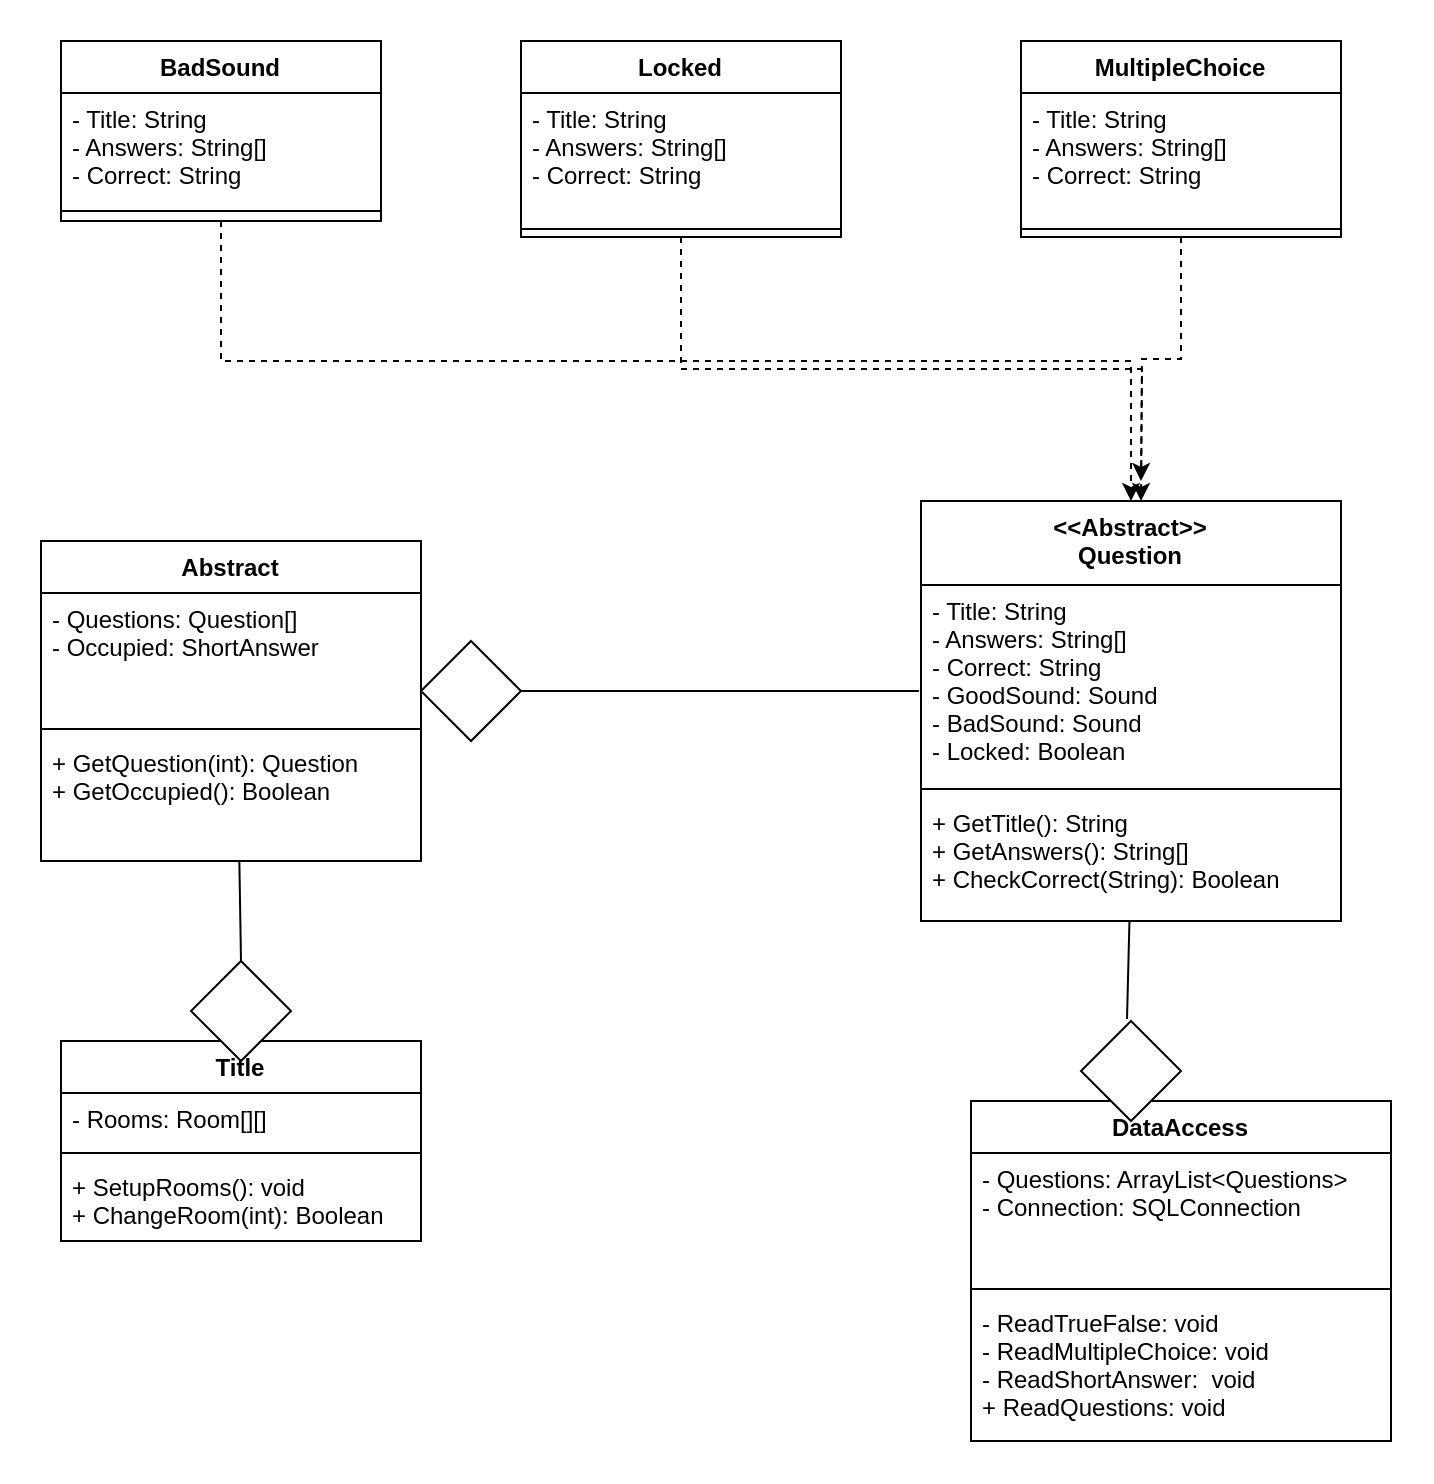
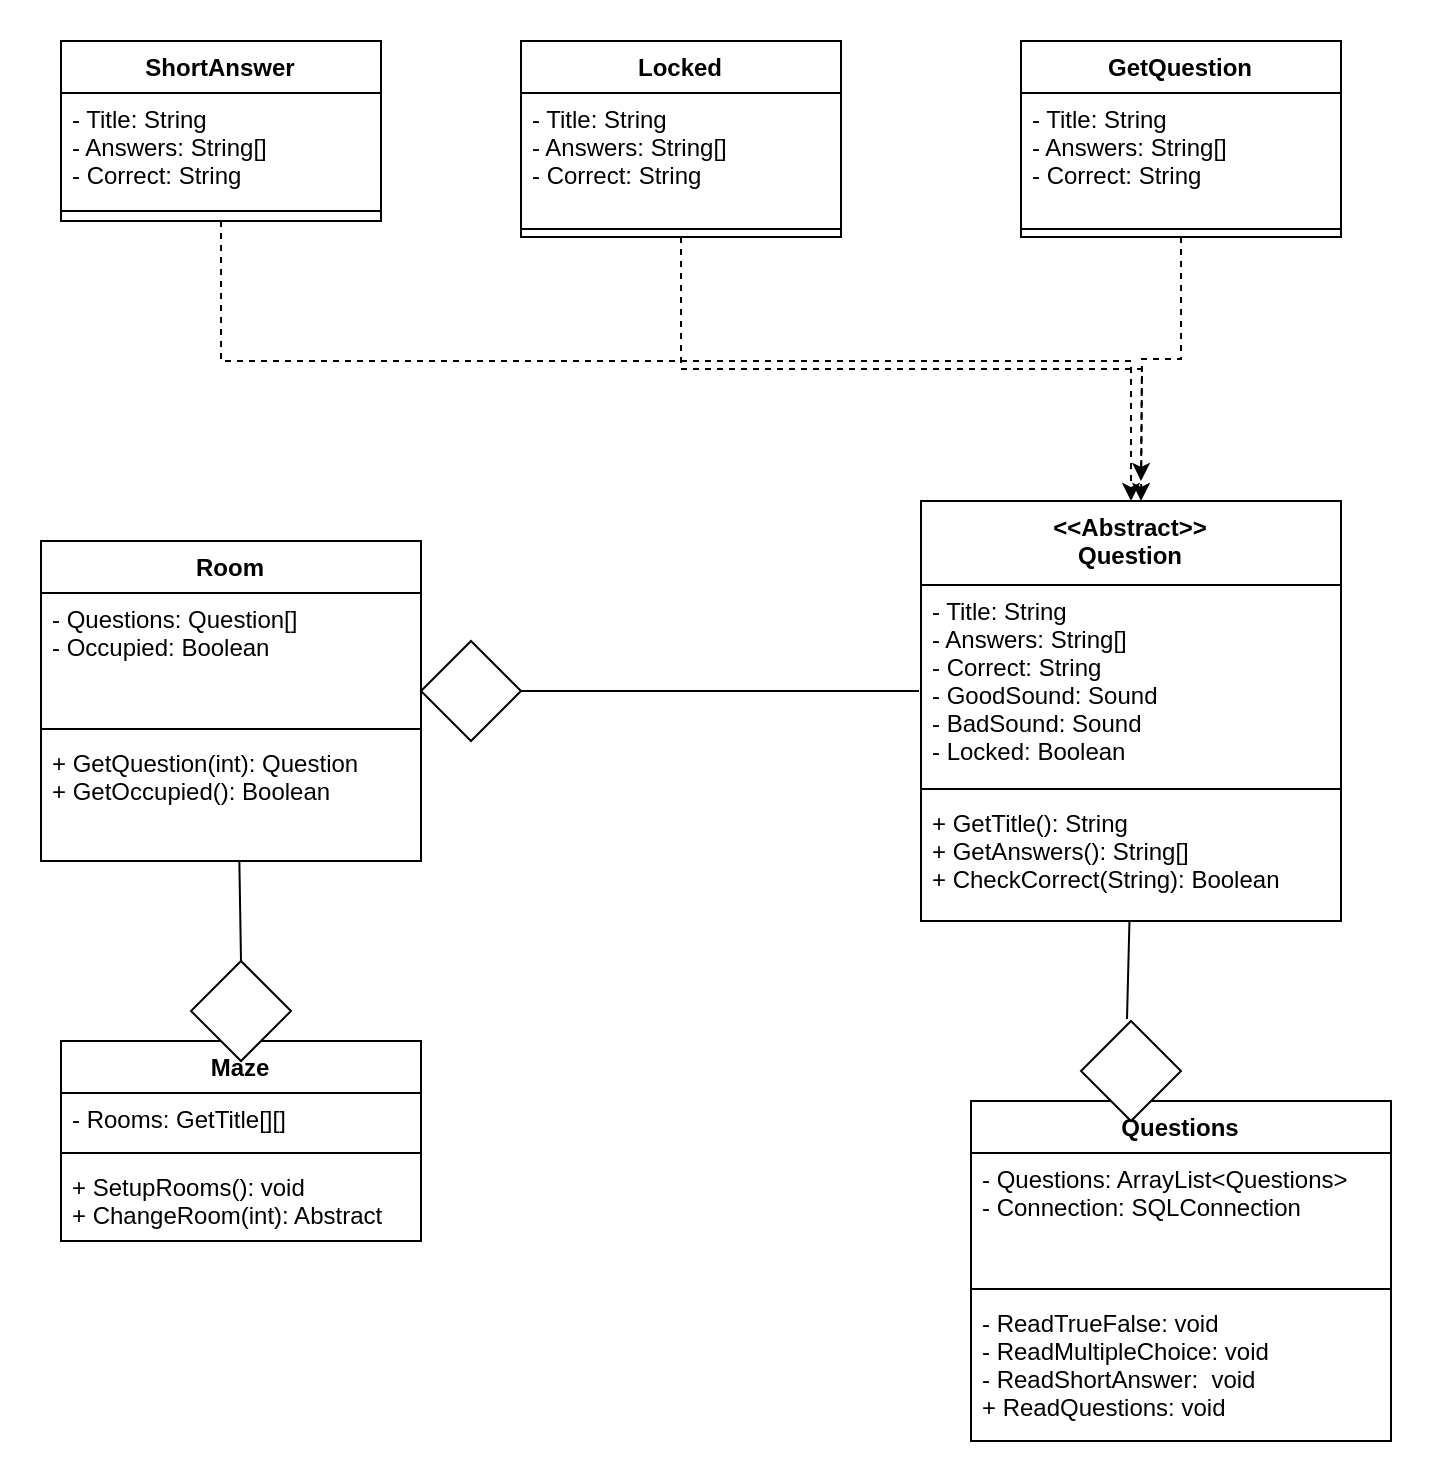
(220, 68) -> (220, 68)
(1180, 68) -> (1180, 68)
(230, 568) -> (230, 568)
(191, 620) -> (191, 620)
(240, 1068) -> (240, 1068)
(177, 1120) -> (198, 1120)
(1180, 1128) -> (1180, 1128)
(194, 1188) -> (194, 1188)
